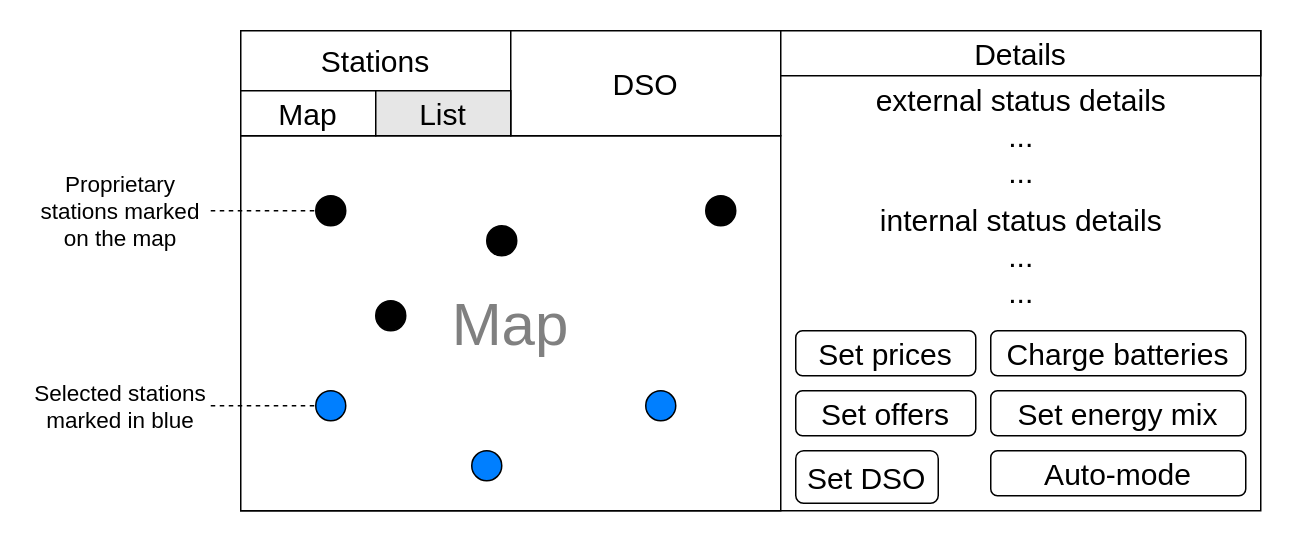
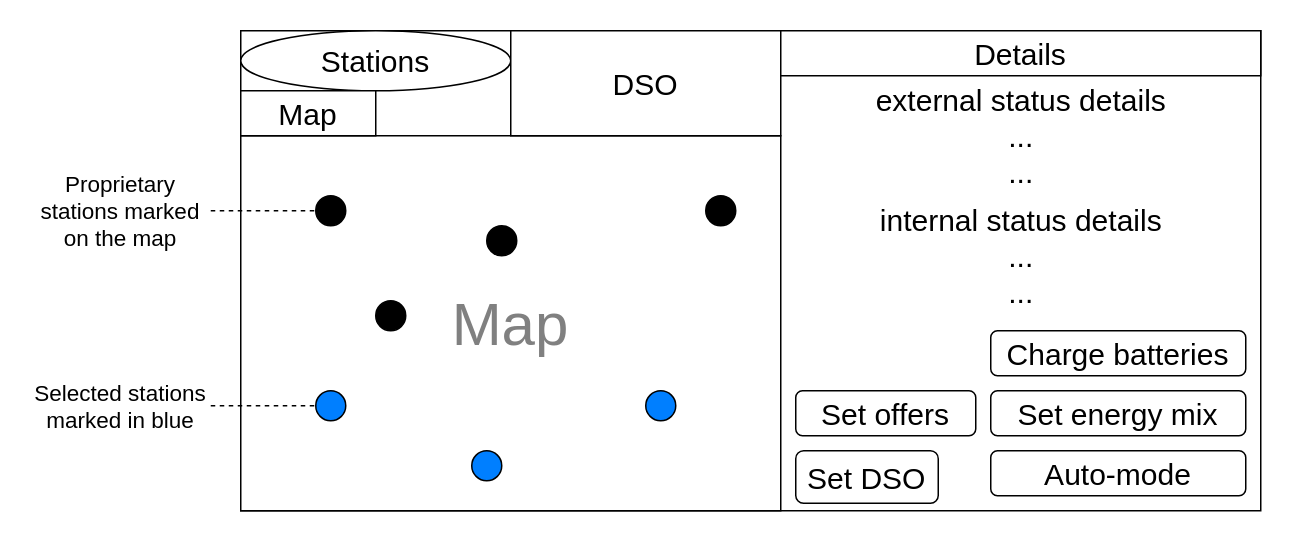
(376, 61) -> (376, 61)
(443, 113) -> none
(886, 353) -> none
